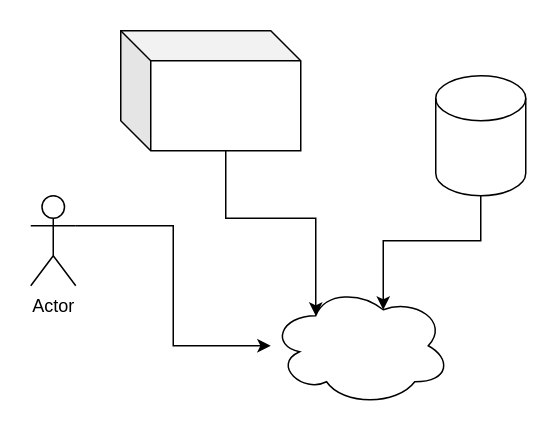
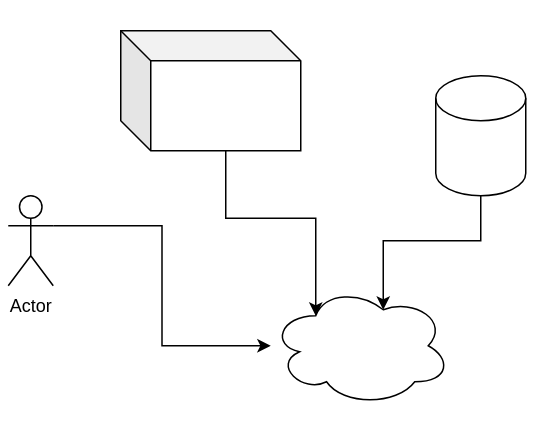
(53, 241) -> (31, 241)
